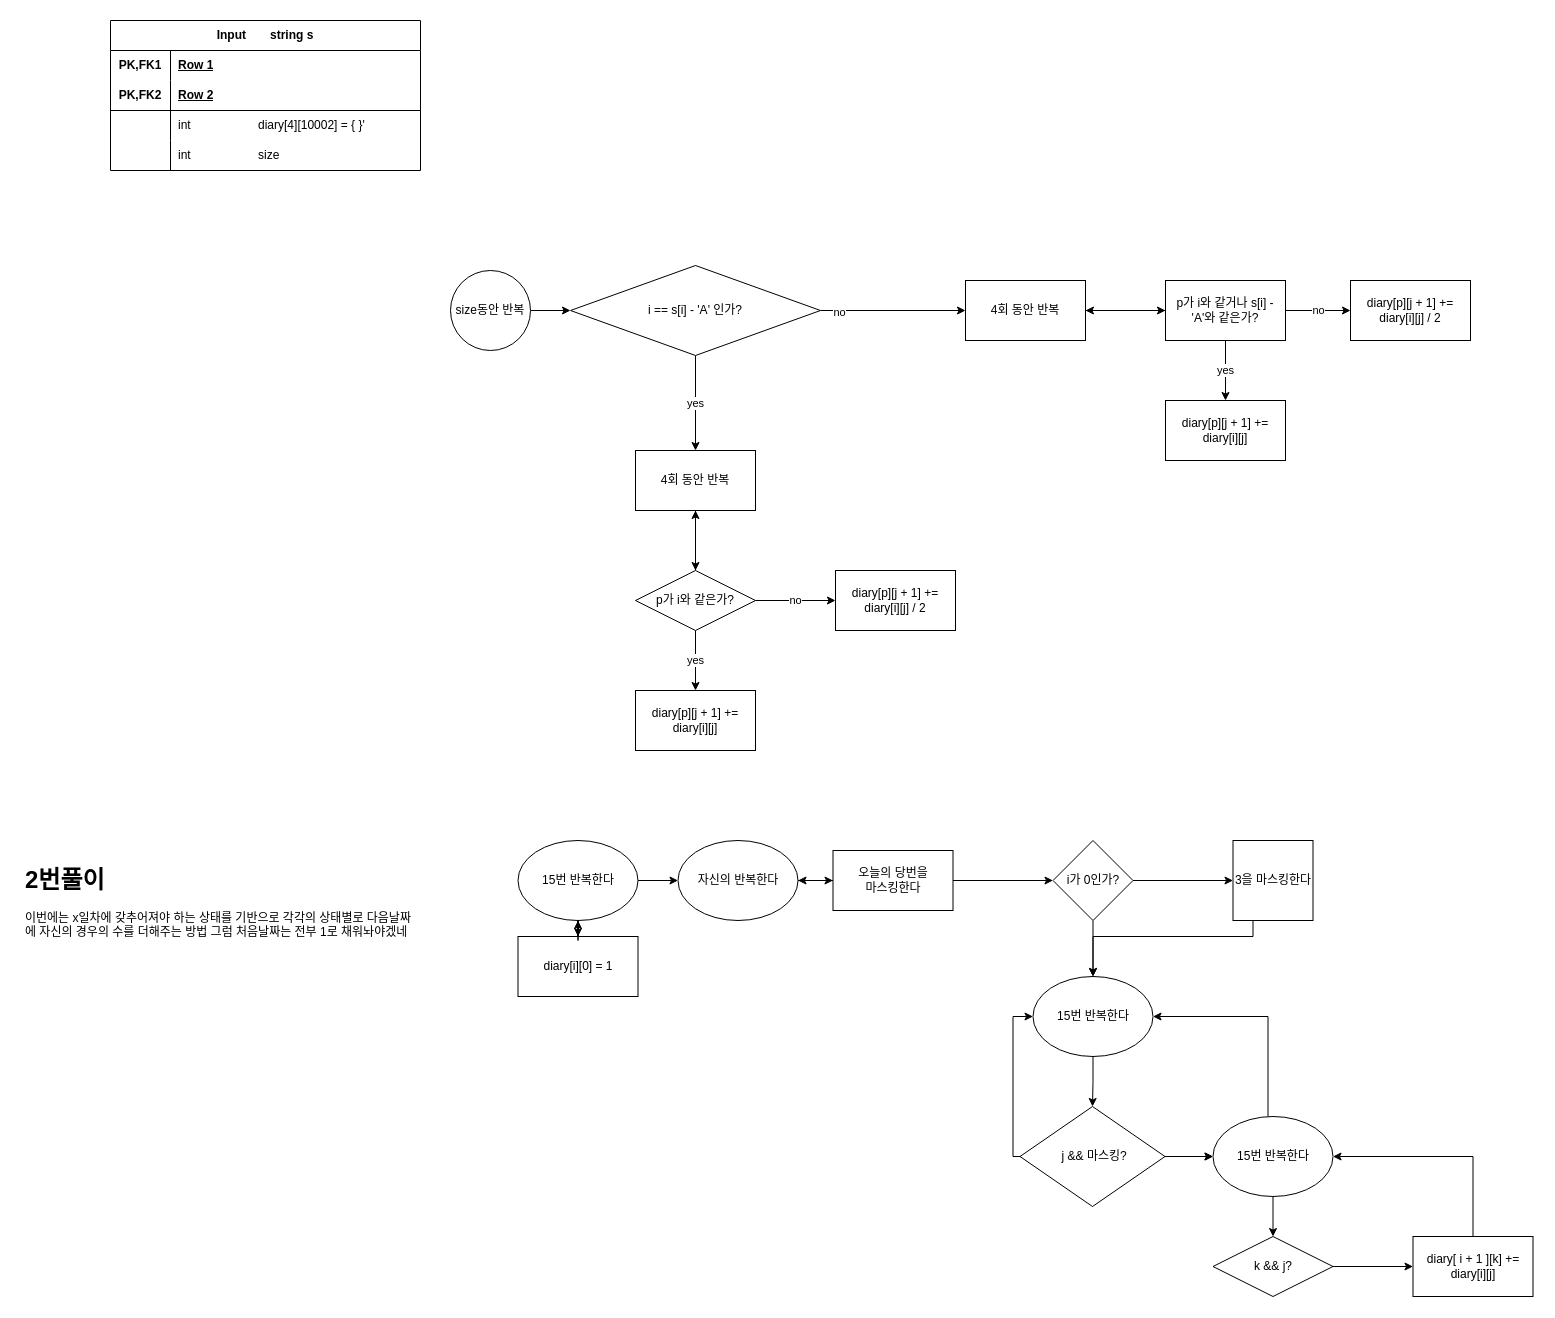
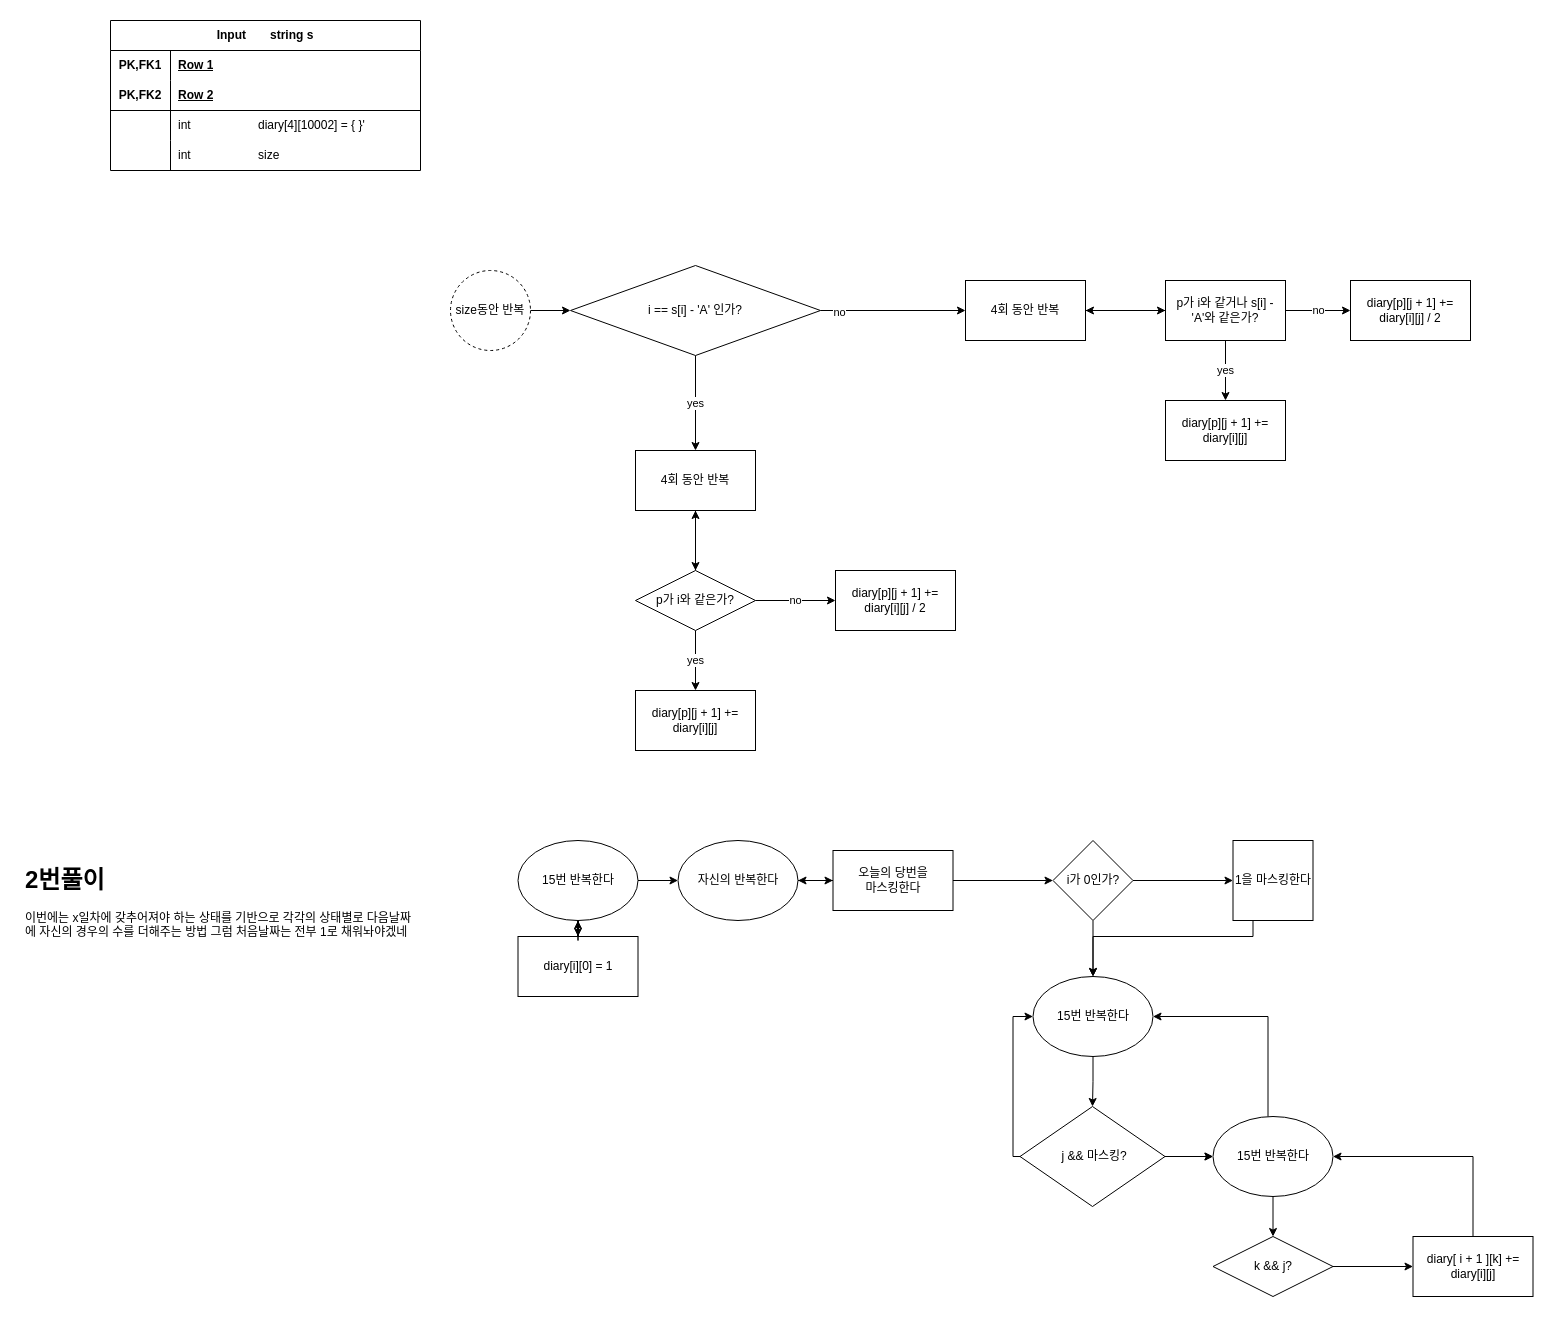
(491, 311) -> (491, 311)
(1274, 881) -> (1274, 881)
